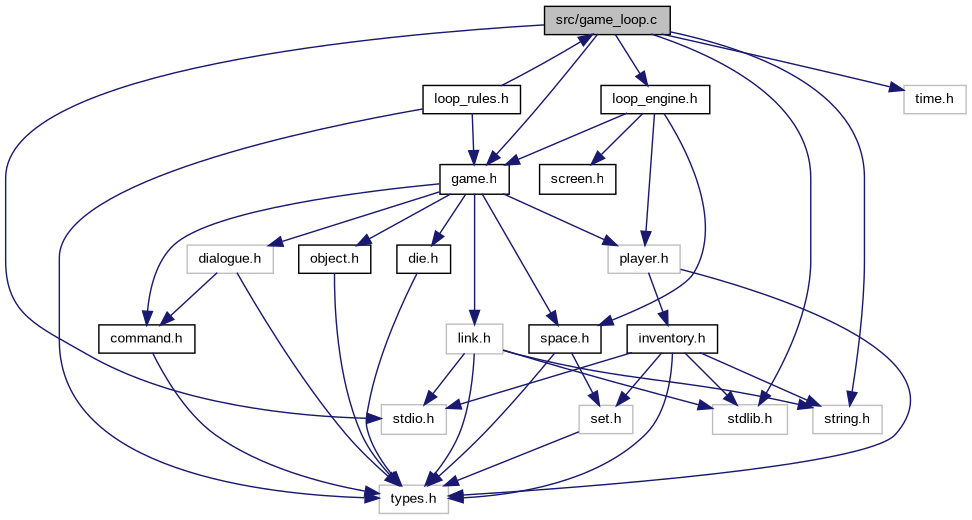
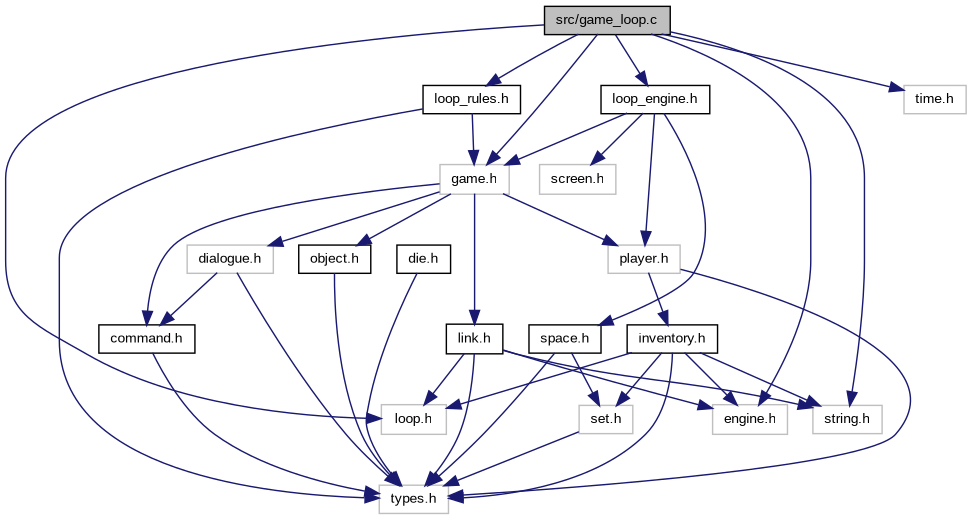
(541, 65) -> (538, 56)
(475, 179) -> (475, 179)
(578, 179) -> (578, 179)
(453, 214) -> none
(516, 253) -> none
(475, 339) -> (475, 339)
(414, 420) -> (414, 420)
(750, 420) -> (750, 420)
